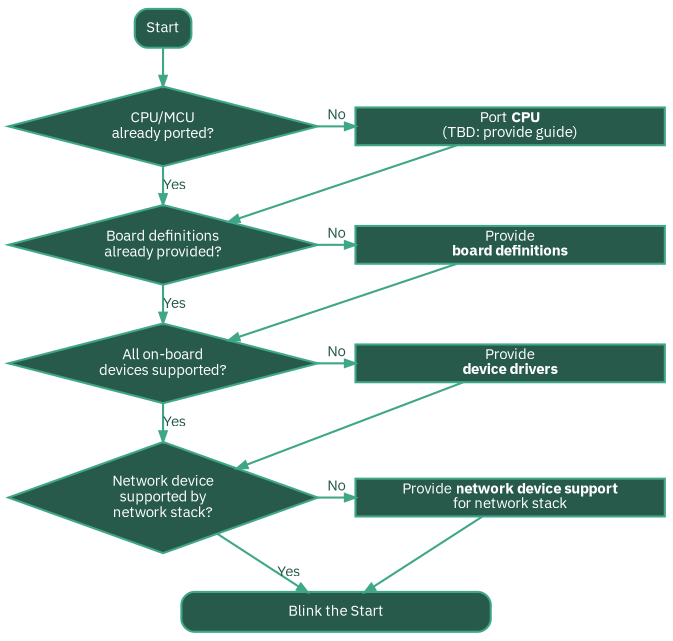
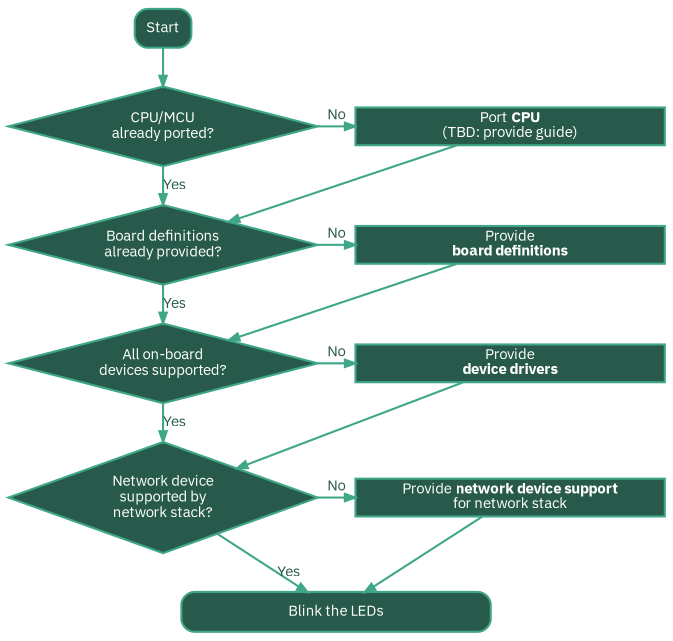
(336, 612) -> (336, 612)
